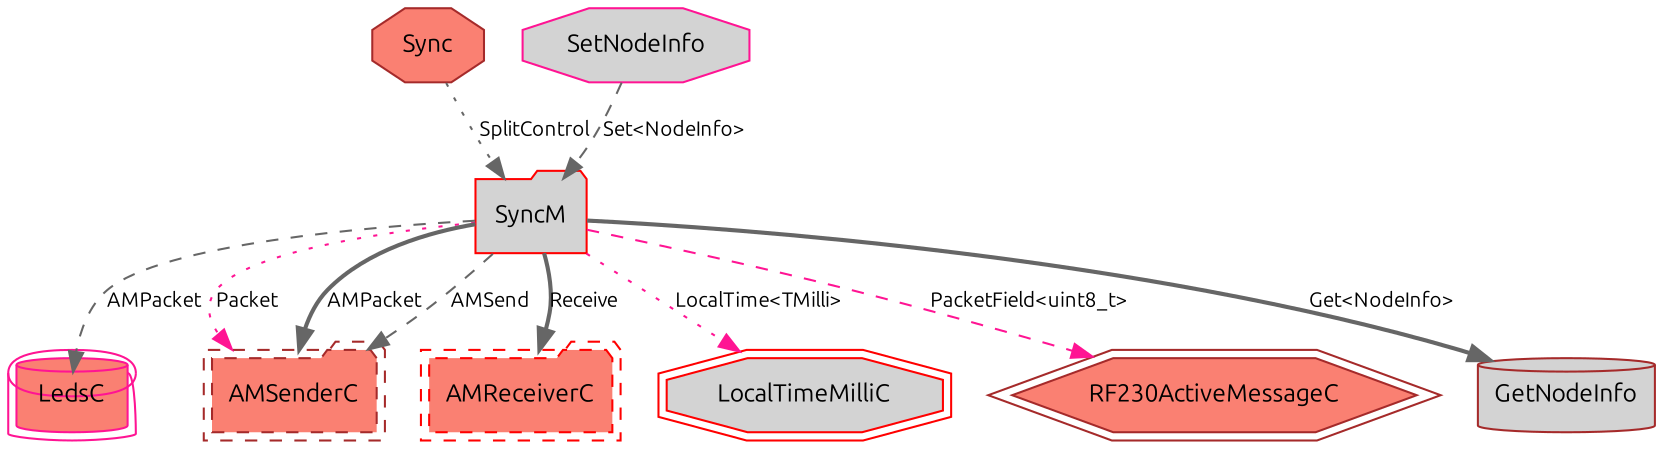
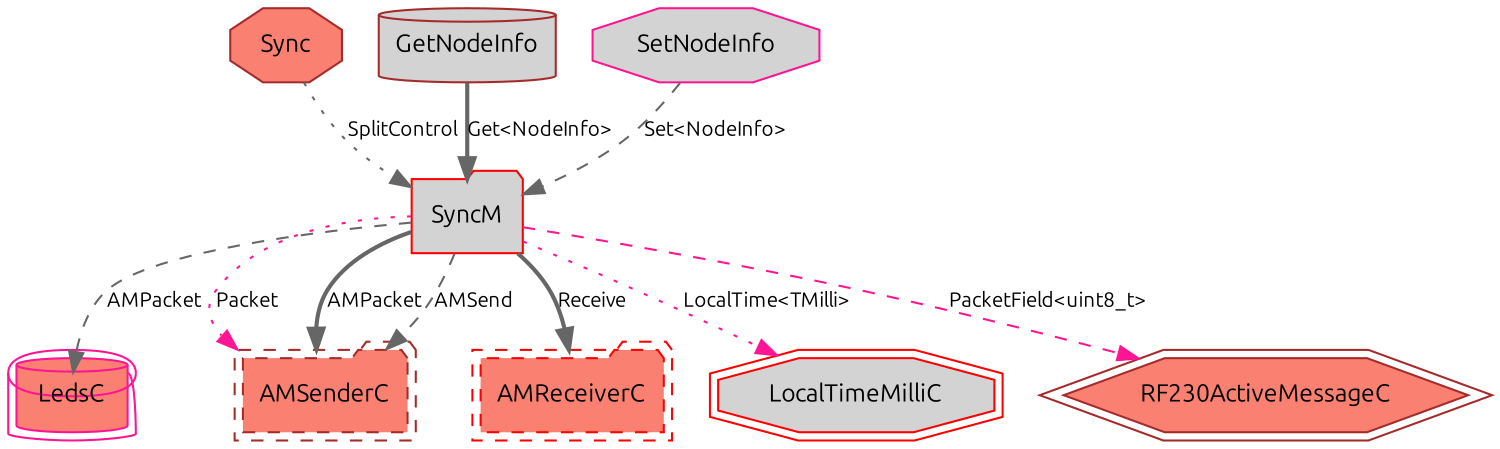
(1032, 263) -> (467, 120)
